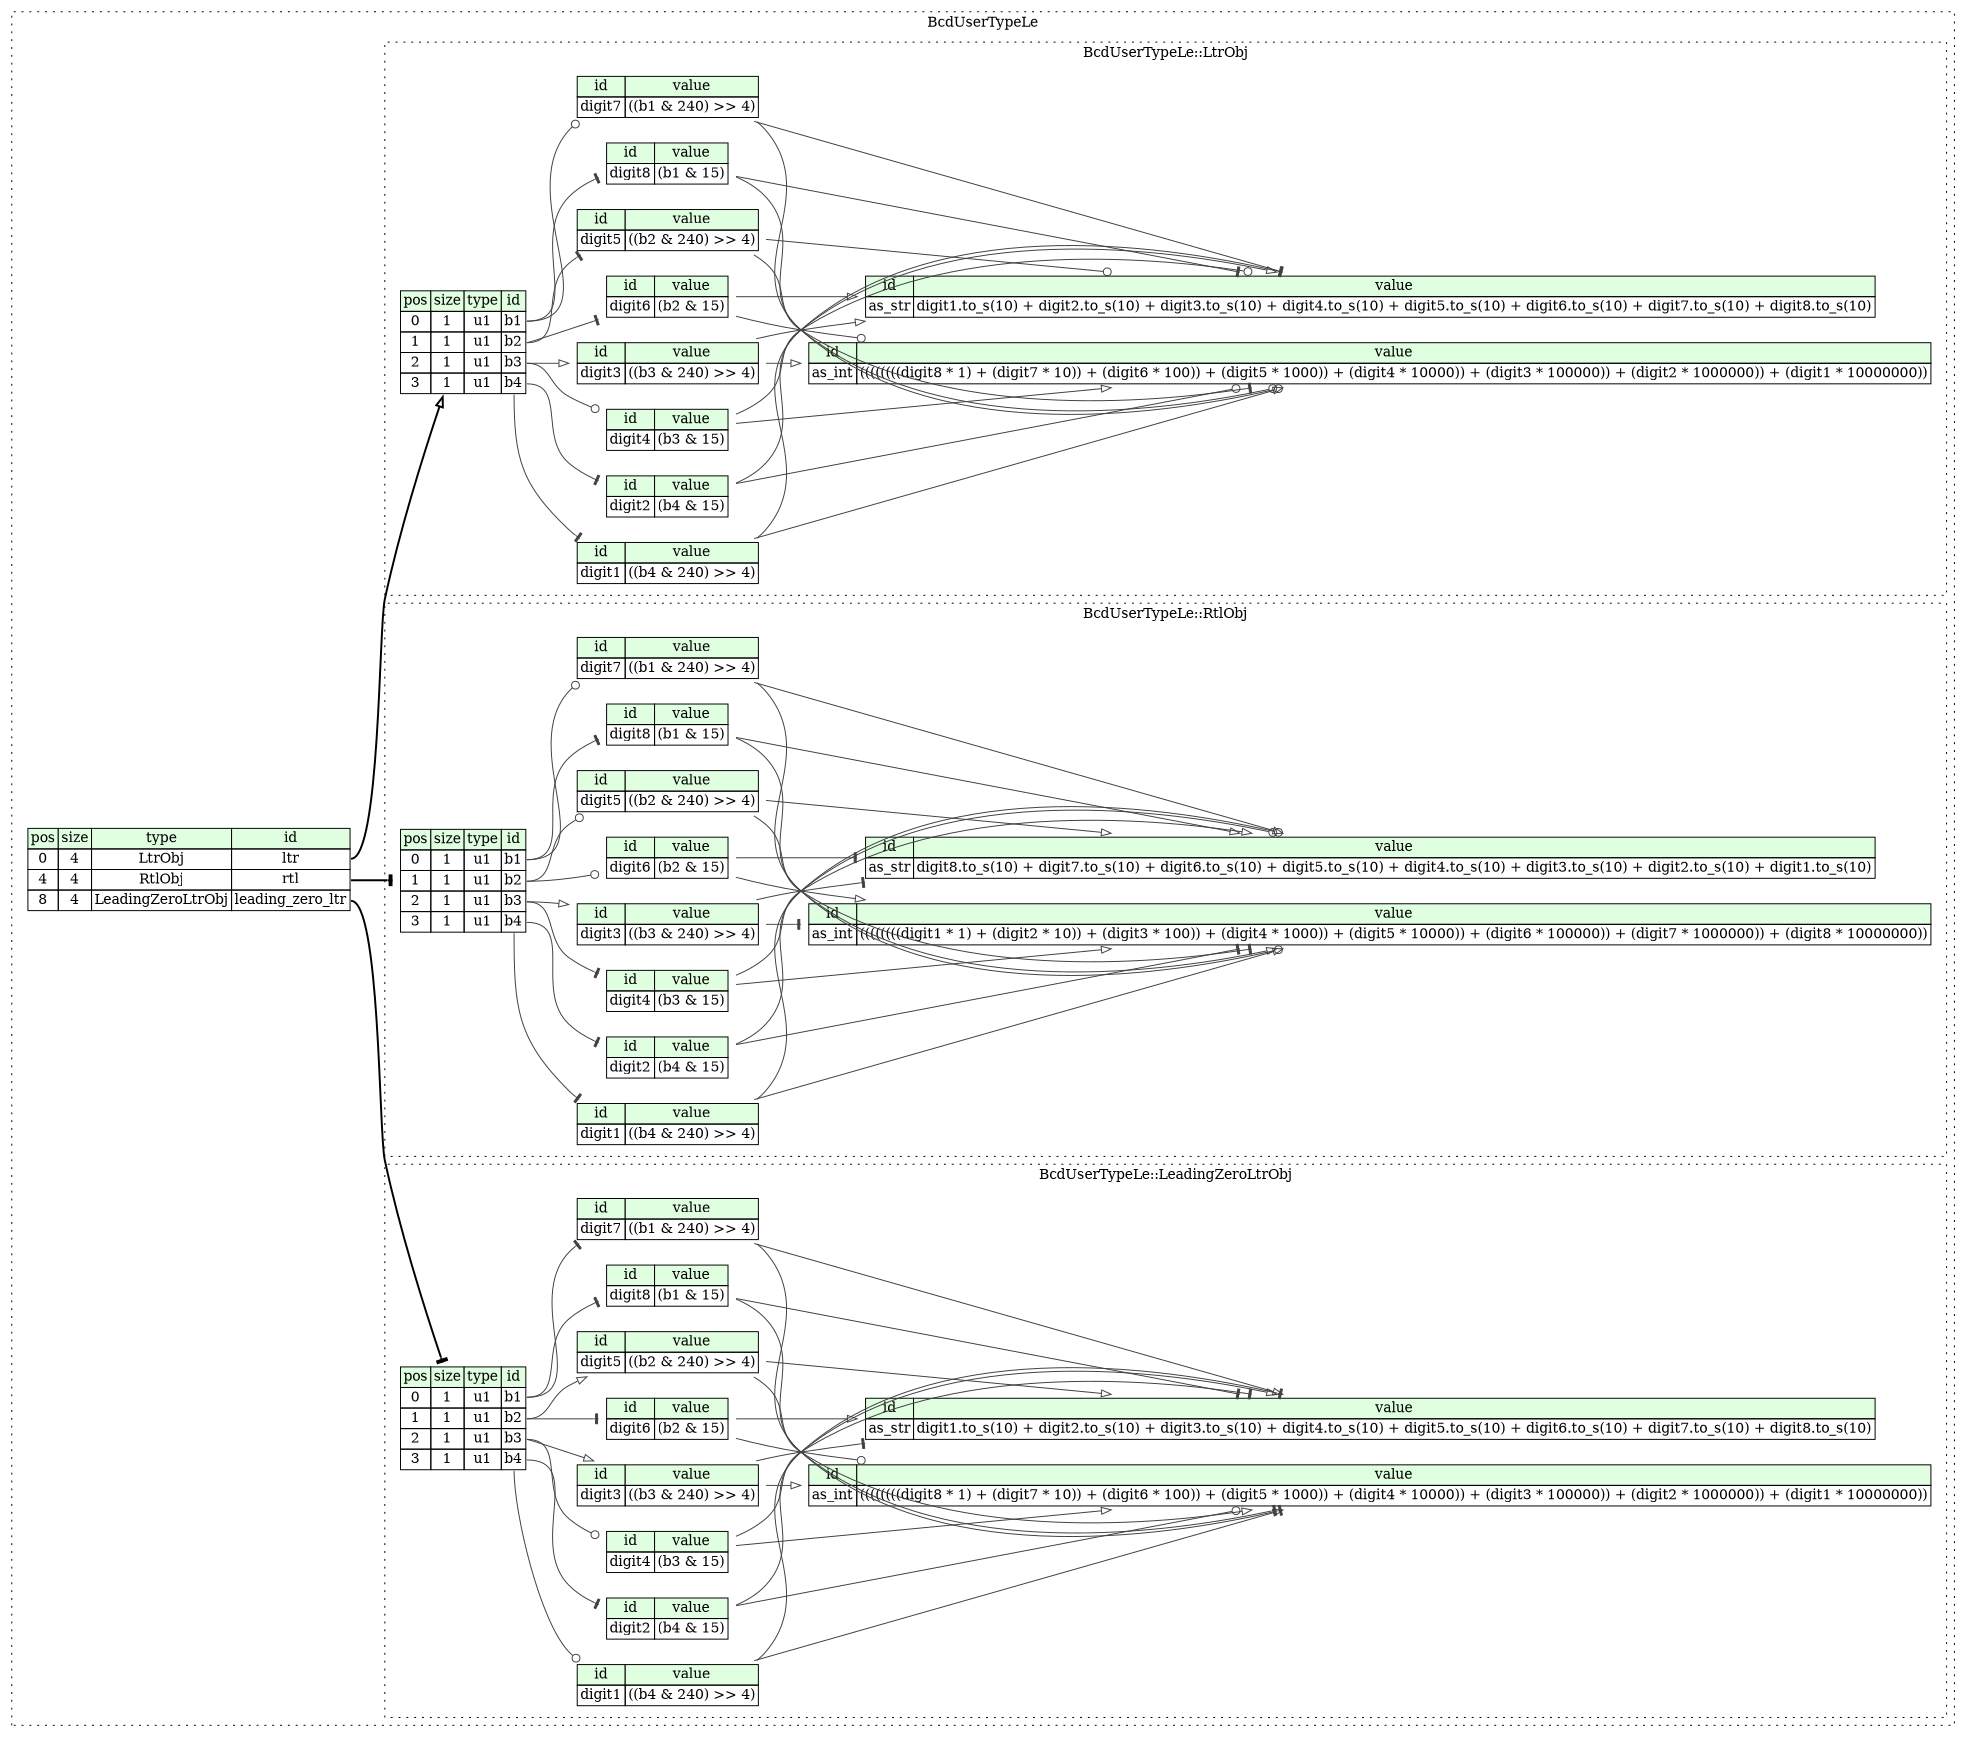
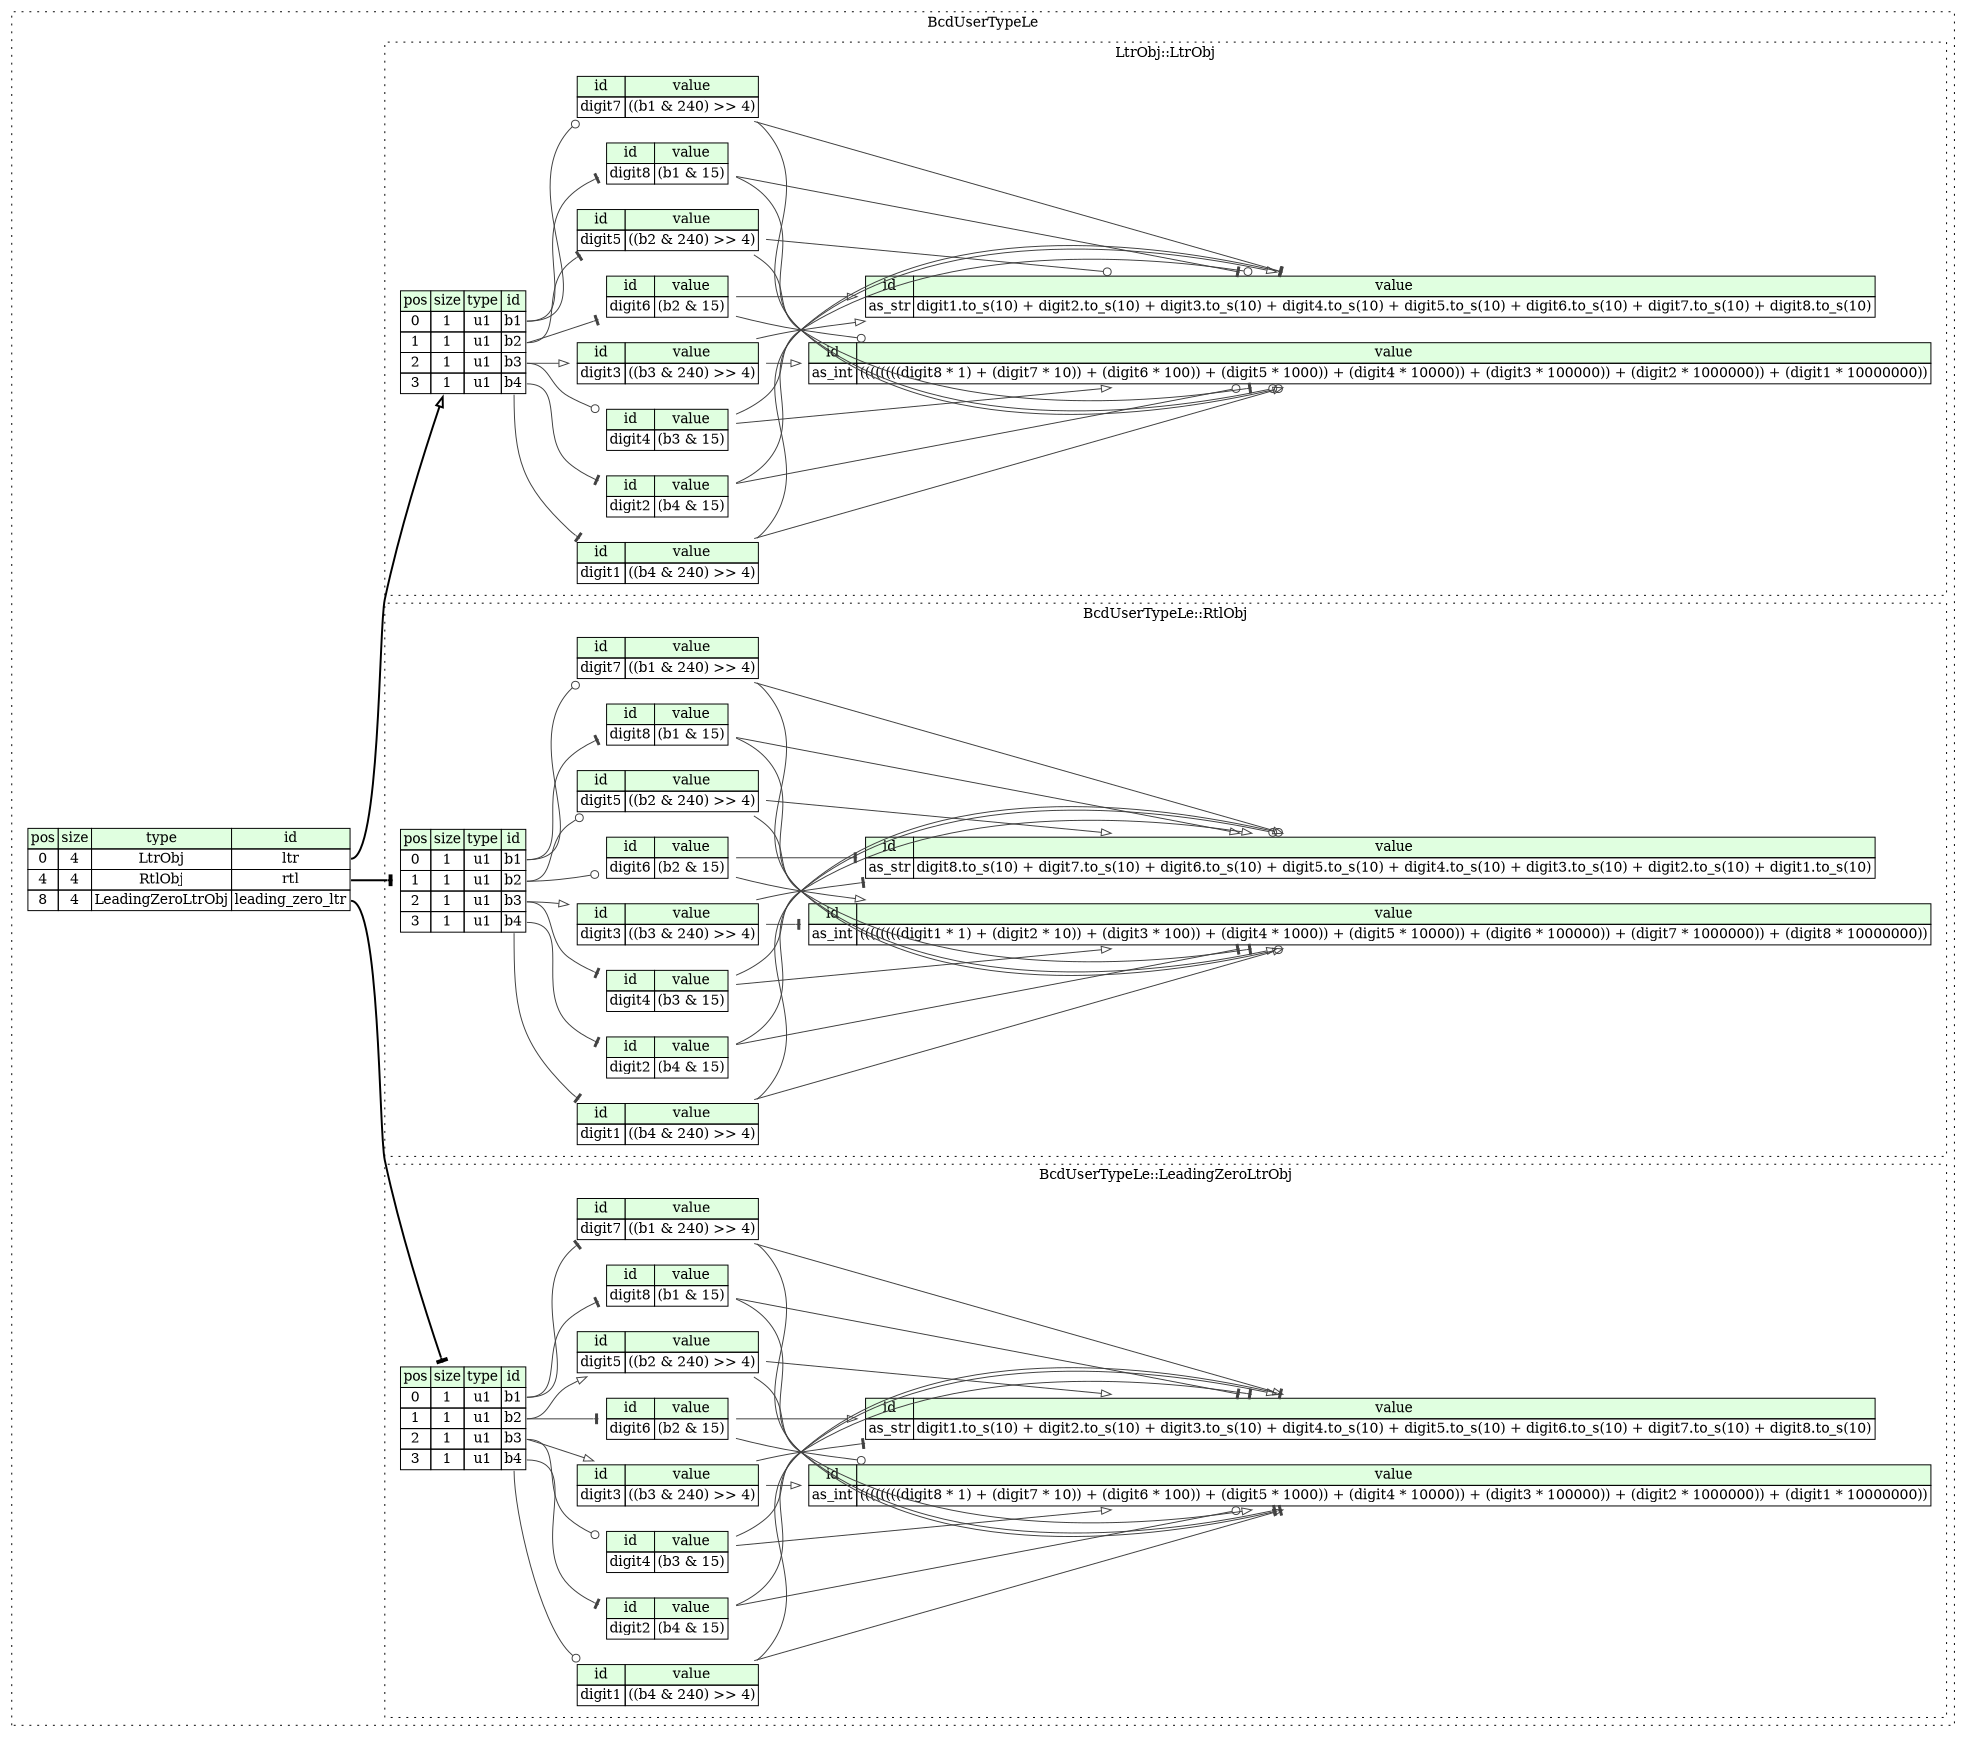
(1166, 53) -> (1166, 53)
